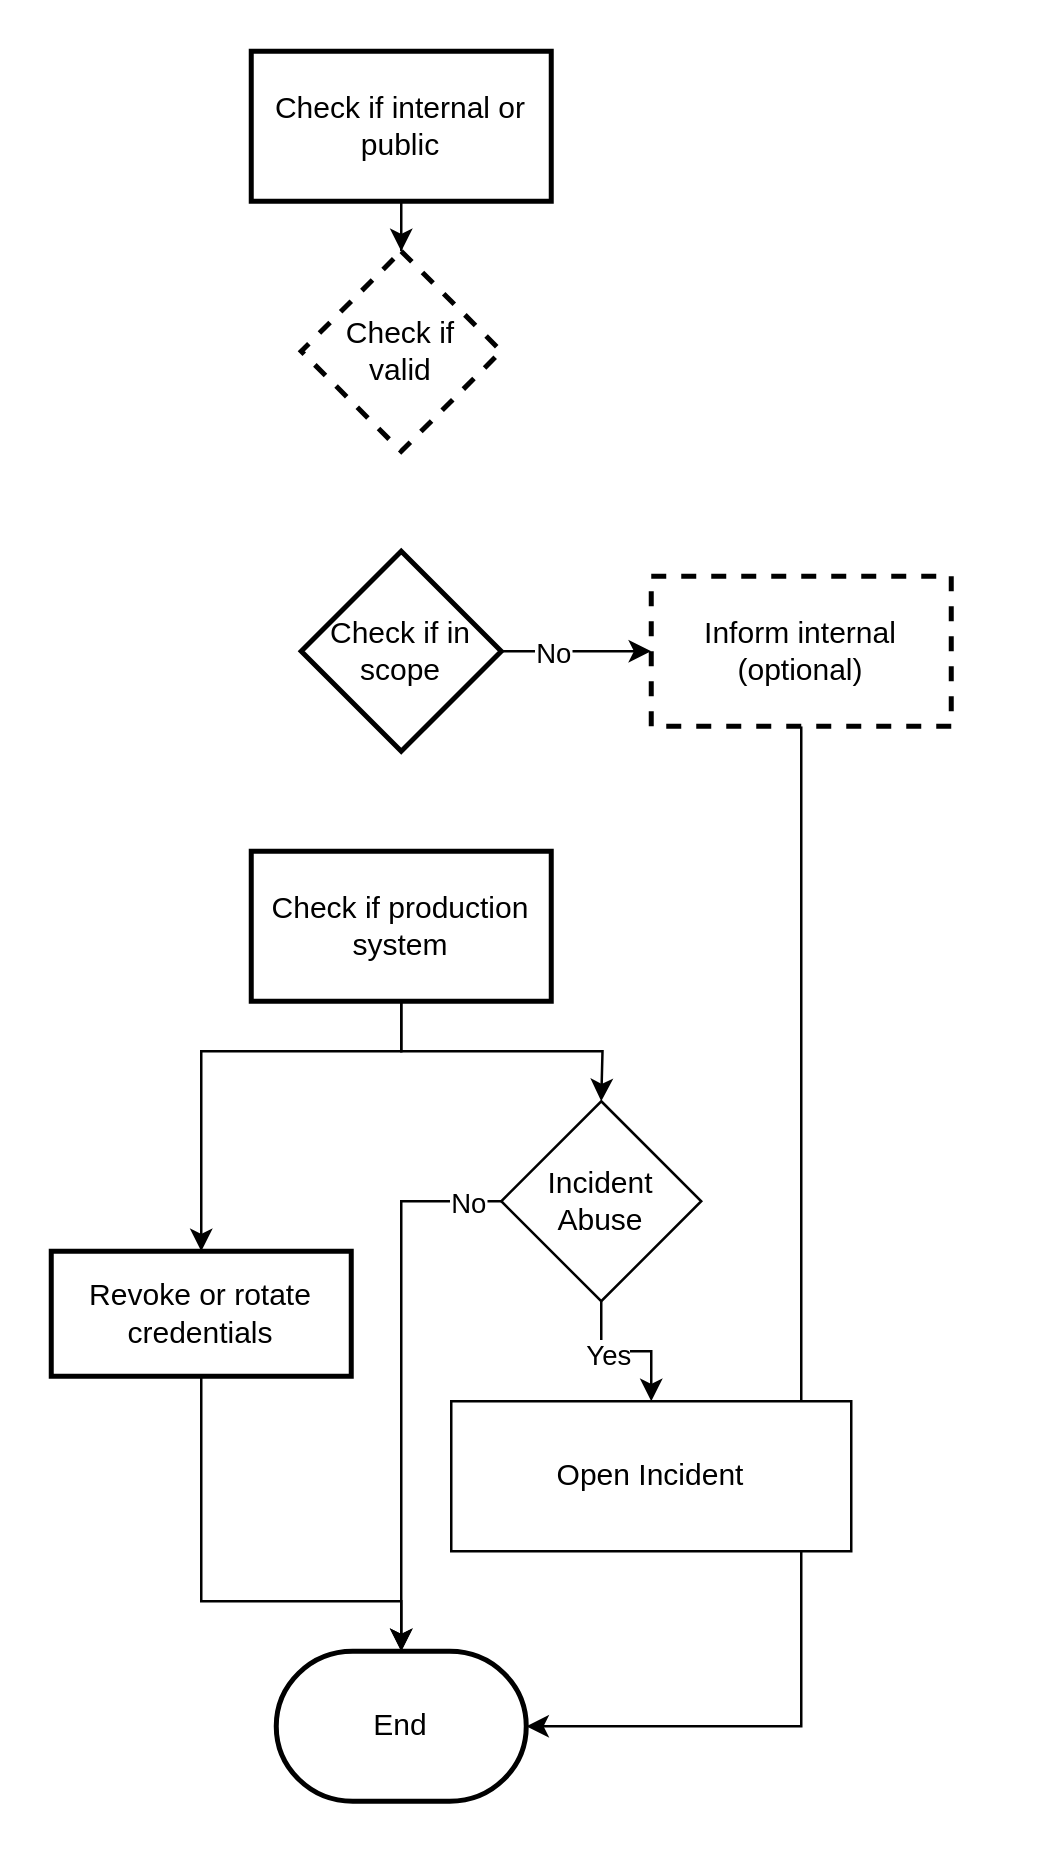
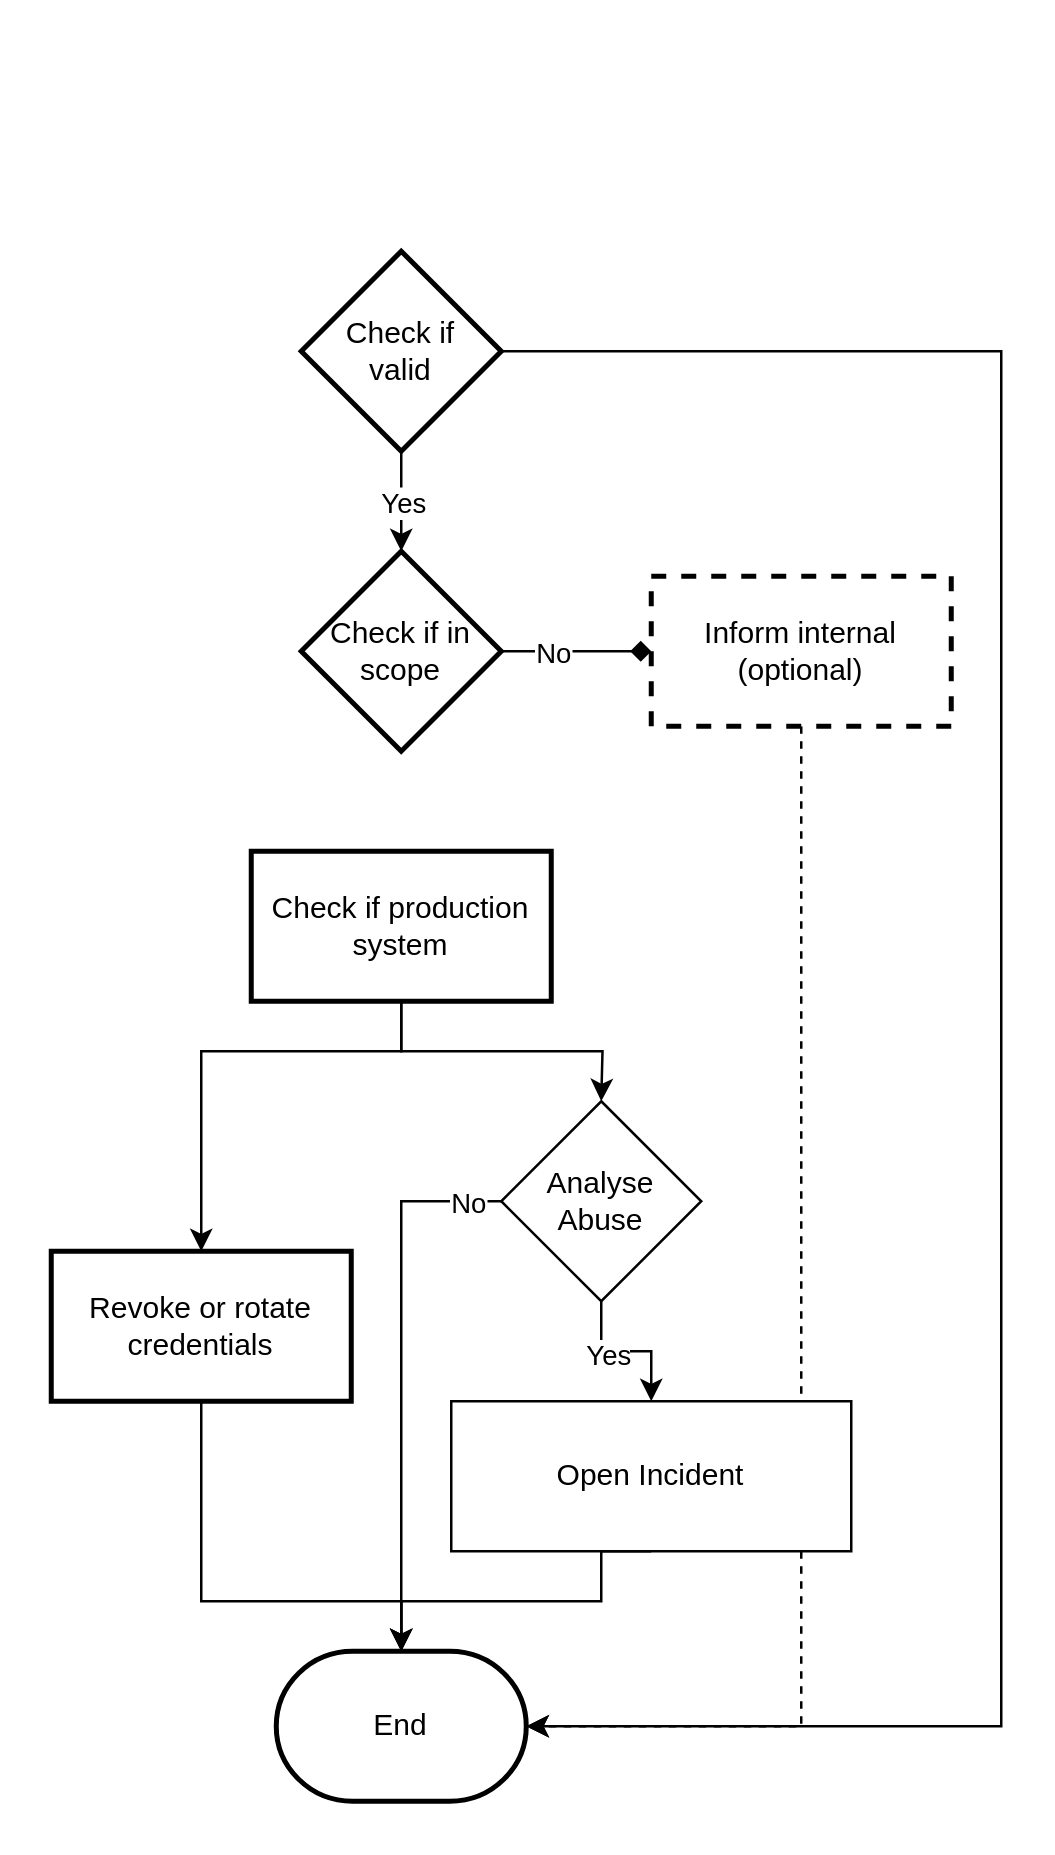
(401, 126) -> none
(401, 234) -> none
(401, 351) -> (401, 351)
none -> (401, 514)
(632, 651) -> (631, 651)
none -> (1001, 886)
(801, 1066) -> (801, 1066)
(601, 1201) -> (601, 1201)
(201, 1314) -> (201, 1326)
none -> (530, 1601)
